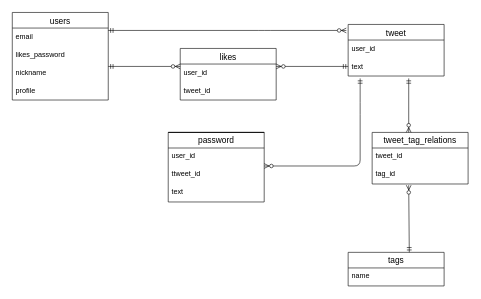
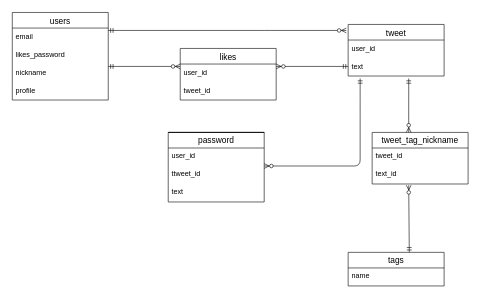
(420, 141) -> (420, 141)
(387, 174) -> (389, 174)
